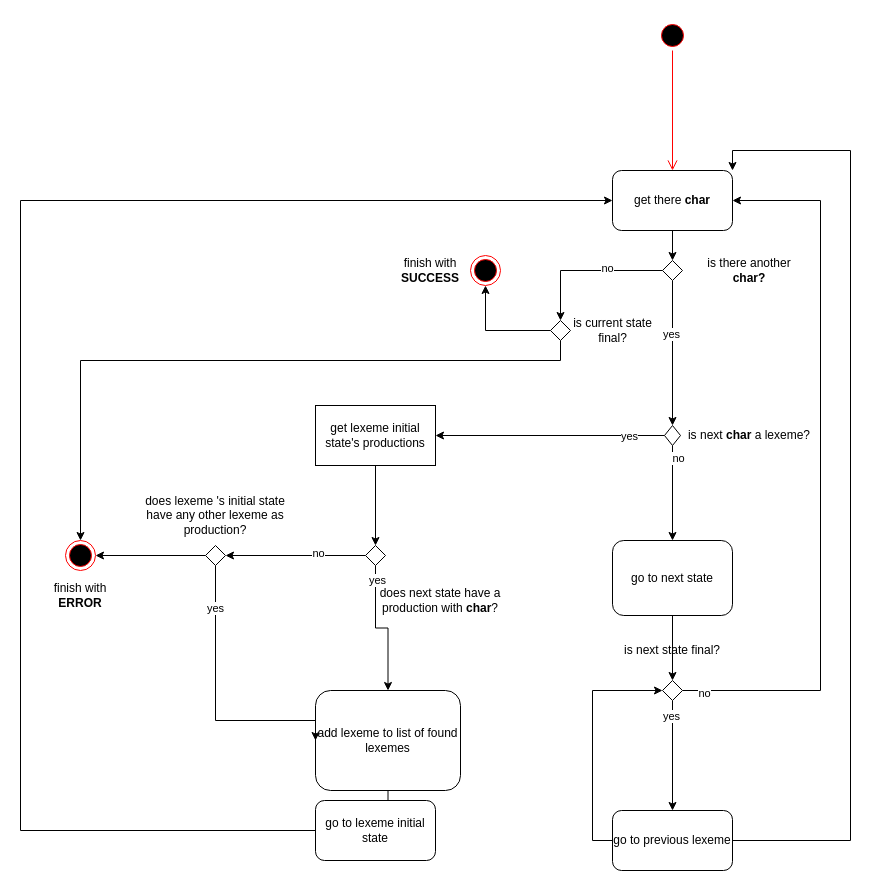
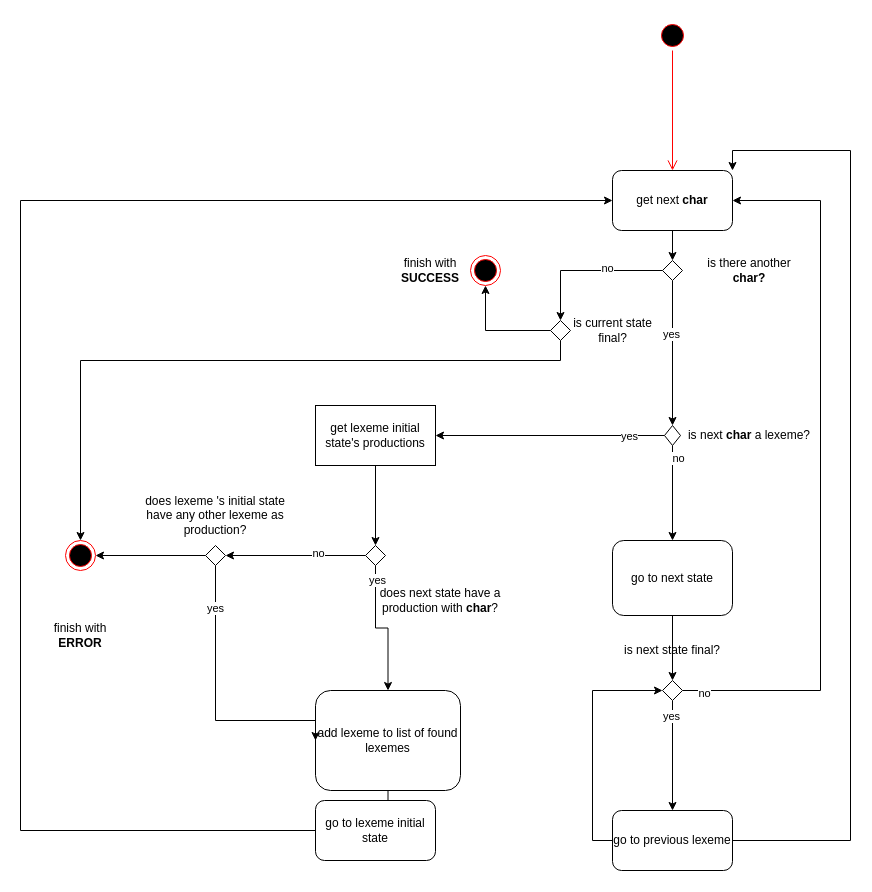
(673, 201) -> (673, 201)
(81, 596) -> (81, 636)
